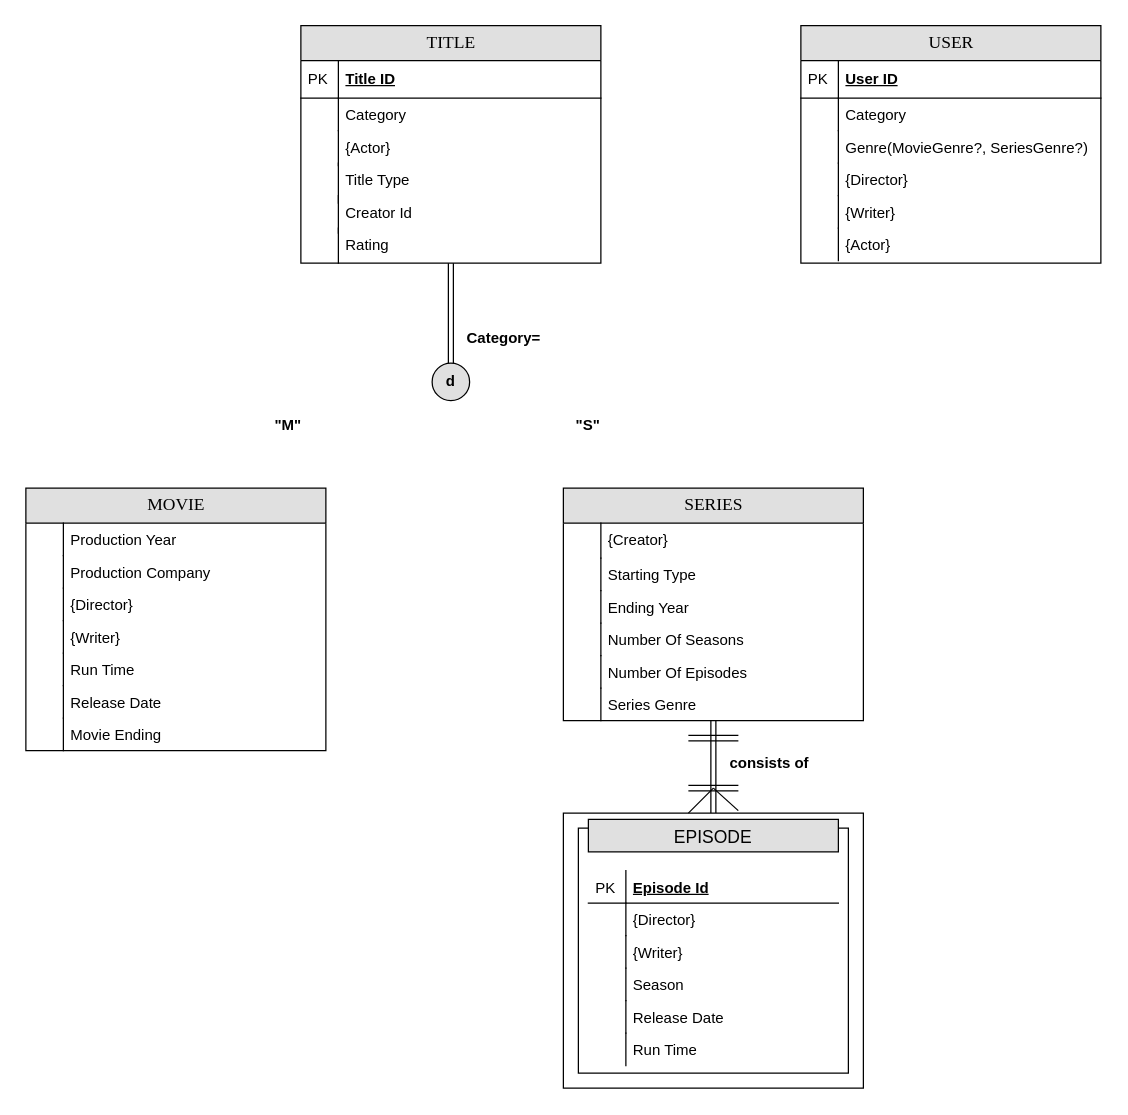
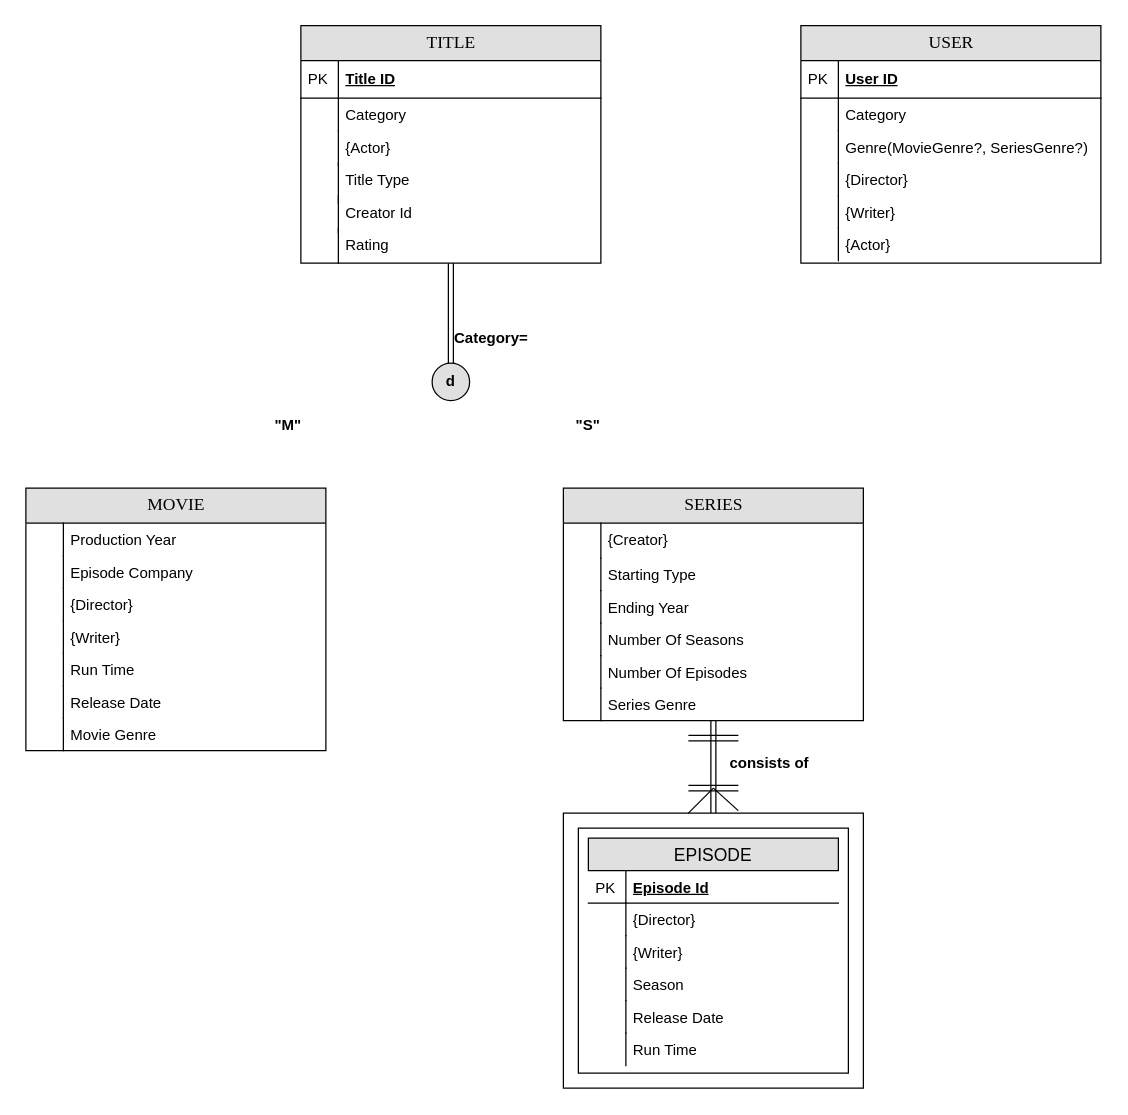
(504, 338) -> (491, 338)
(142, 573) -> (129, 573)
(115, 736) -> (113, 736)
(713, 836) -> (713, 854)
